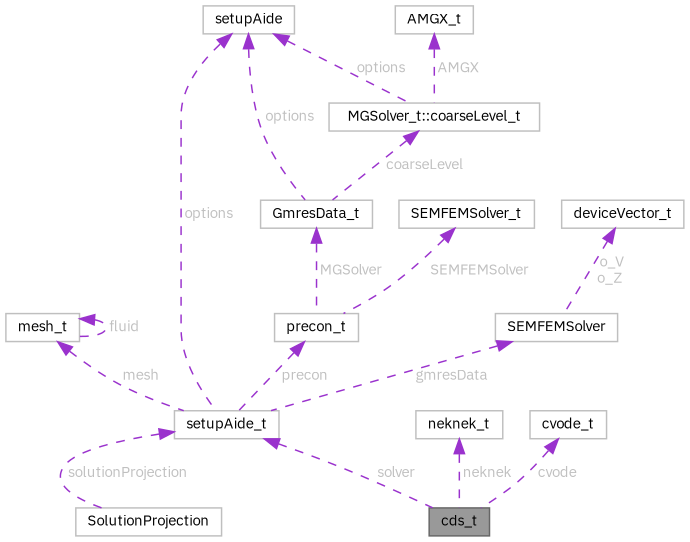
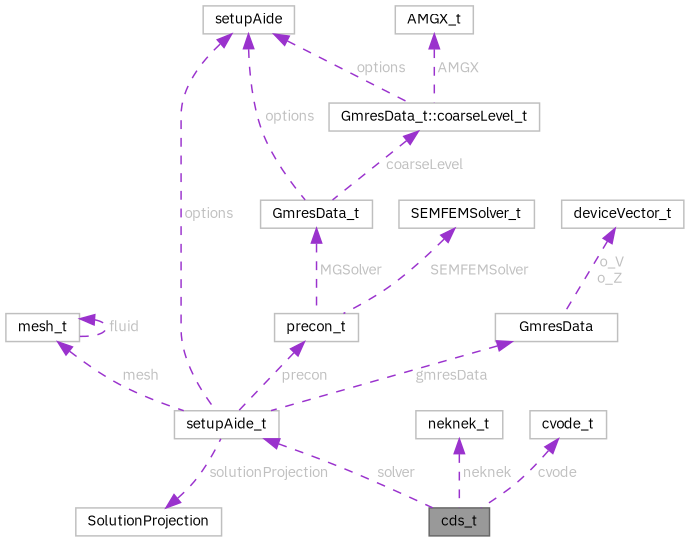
(434, 117) -> (434, 117)
(556, 328) -> (556, 328)
(79, 455) -> (202, 471)
